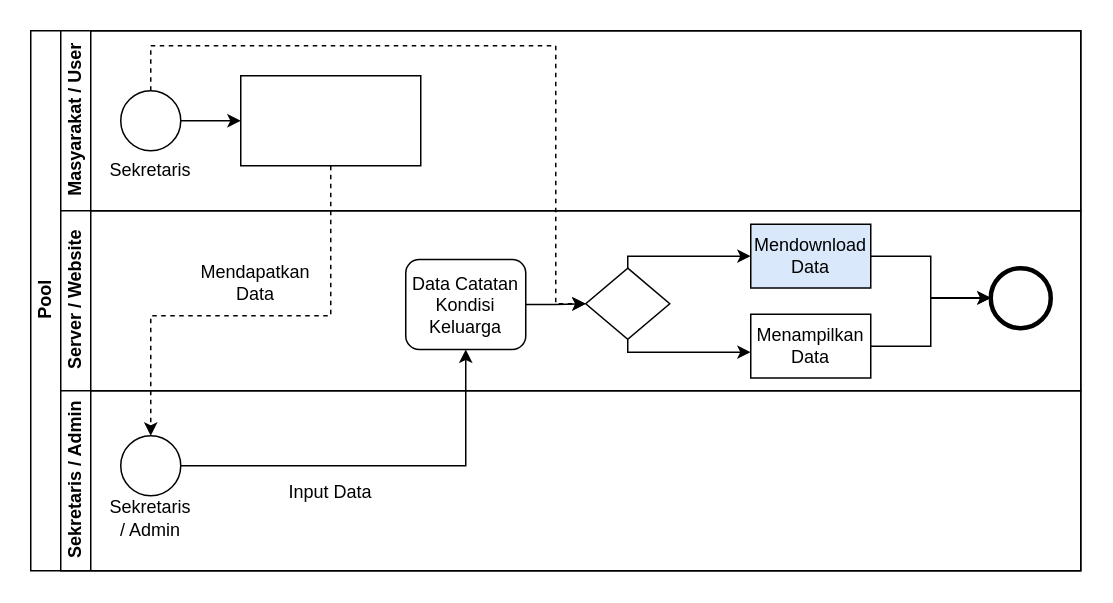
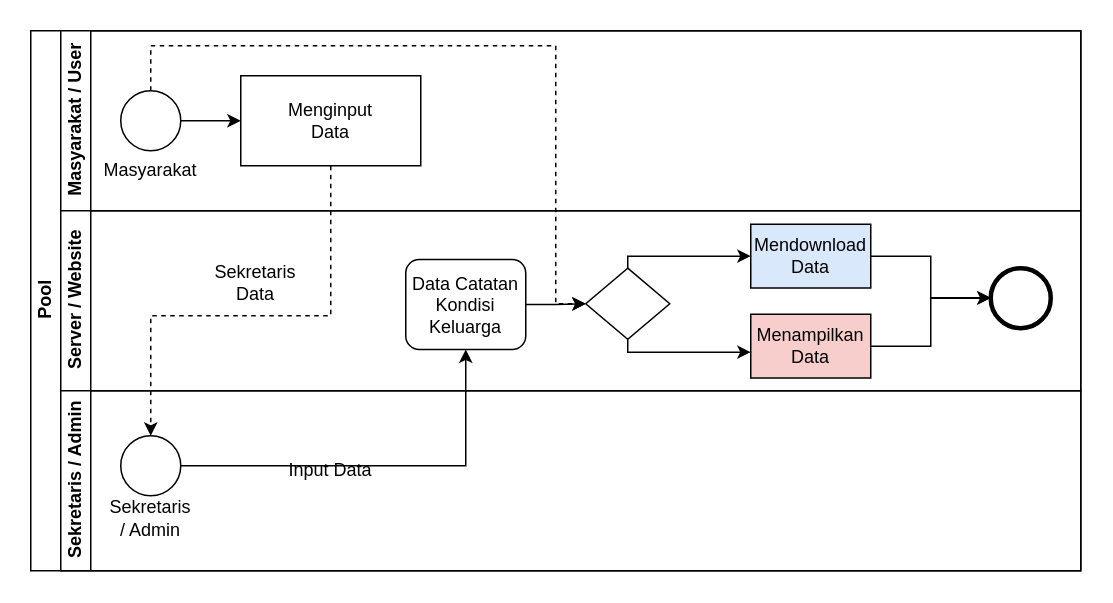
none -> (331, 121)
(151, 170) -> (151, 170)
(256, 283) -> (256, 283)
(811, 346) -> (811, 346)
(331, 492) -> (331, 470)
